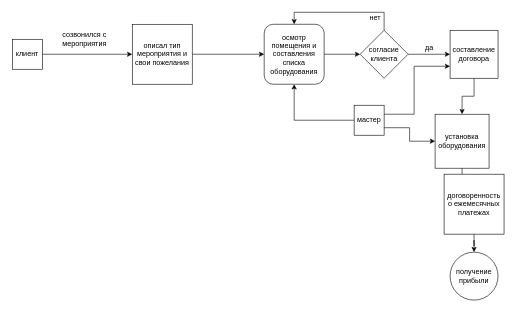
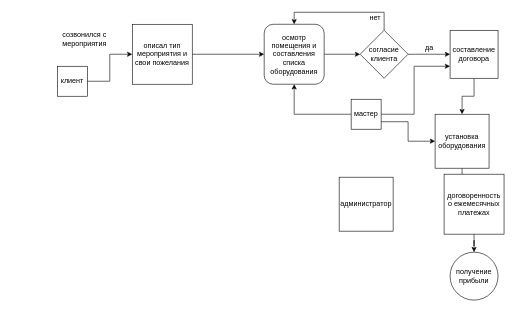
(27, 54) -> (72, 81)
(369, 120) -> (366, 114)
none -> (366, 204)
